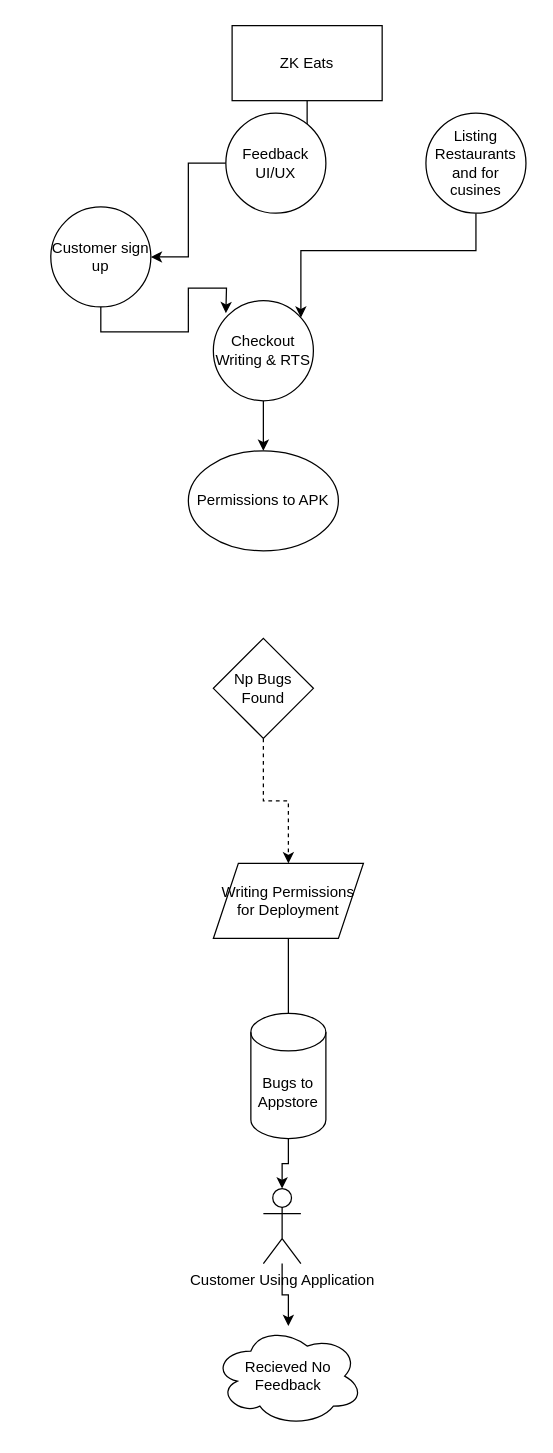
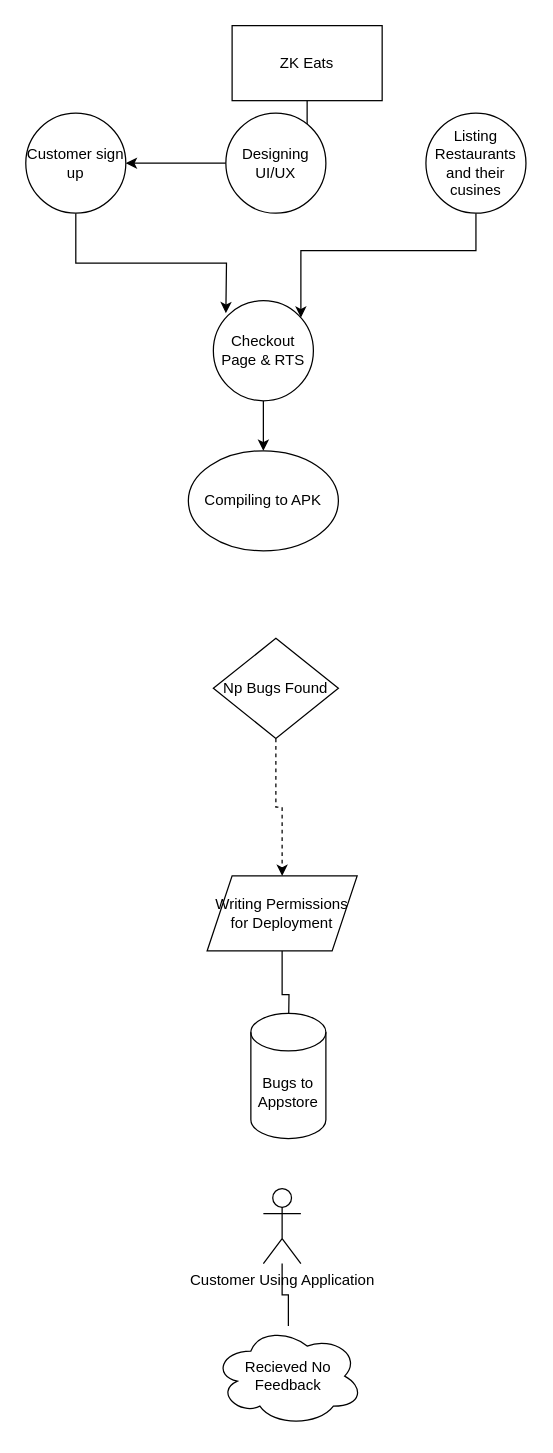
(276, 163) -> (276, 163)
(476, 163) -> (476, 163)
(101, 257) -> (76, 163)
(263, 351) -> (263, 351)
(263, 501) -> (263, 501)
(263, 688) -> (276, 688)
(288, 901) -> (282, 913)
(288, 1162) -> none
(288, 1316) -> (288, 1320)
